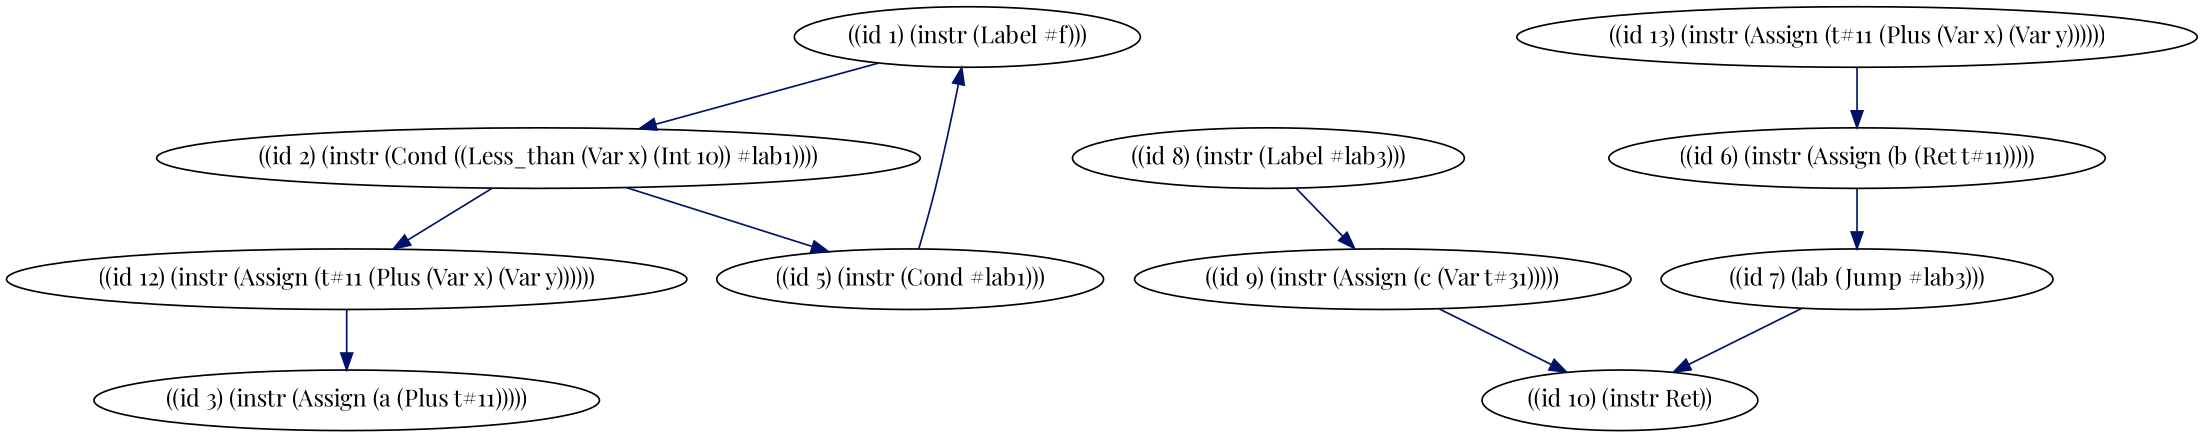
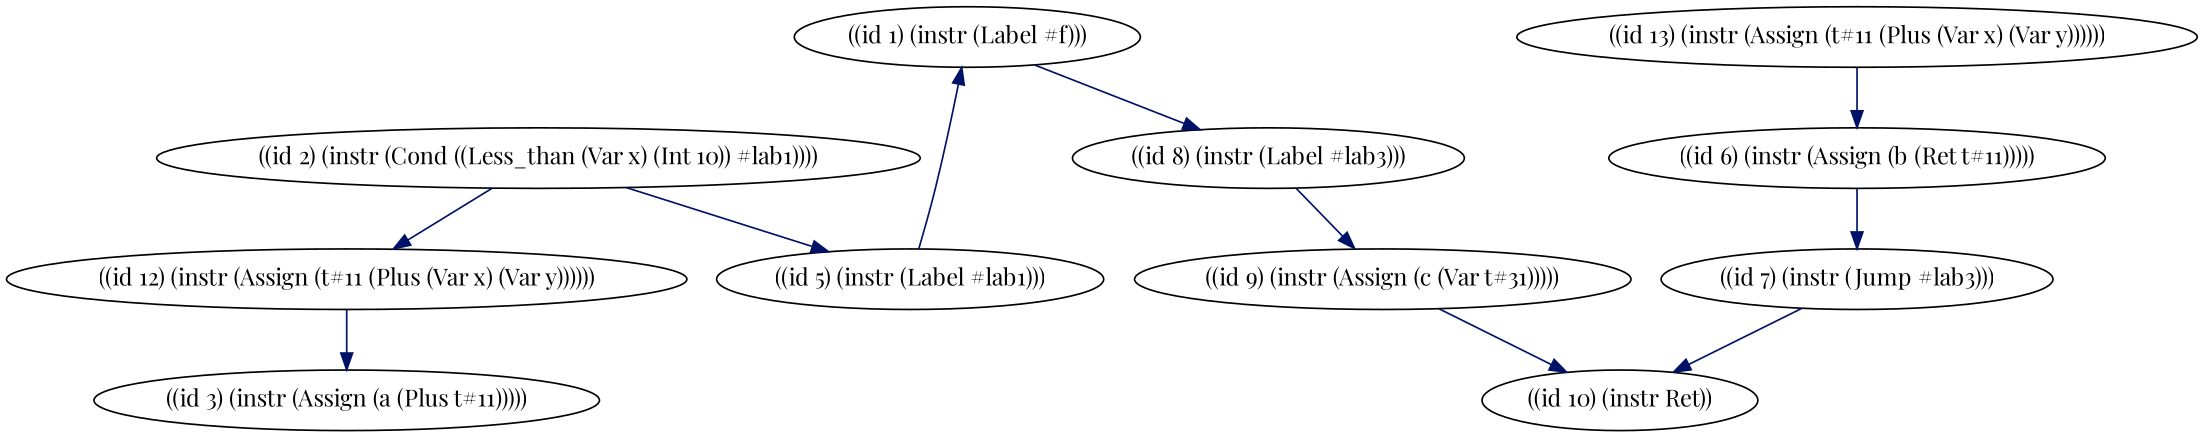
(767, 94) -> (1109, 94)
(910, 279) -> (910, 279)
(1857, 279) -> (1857, 279)
